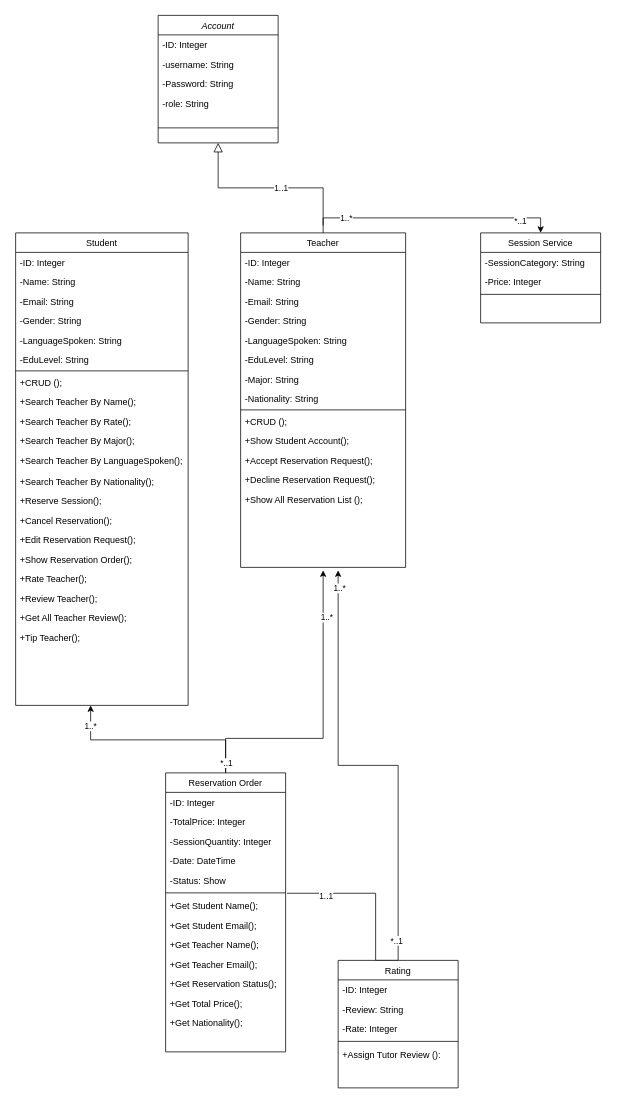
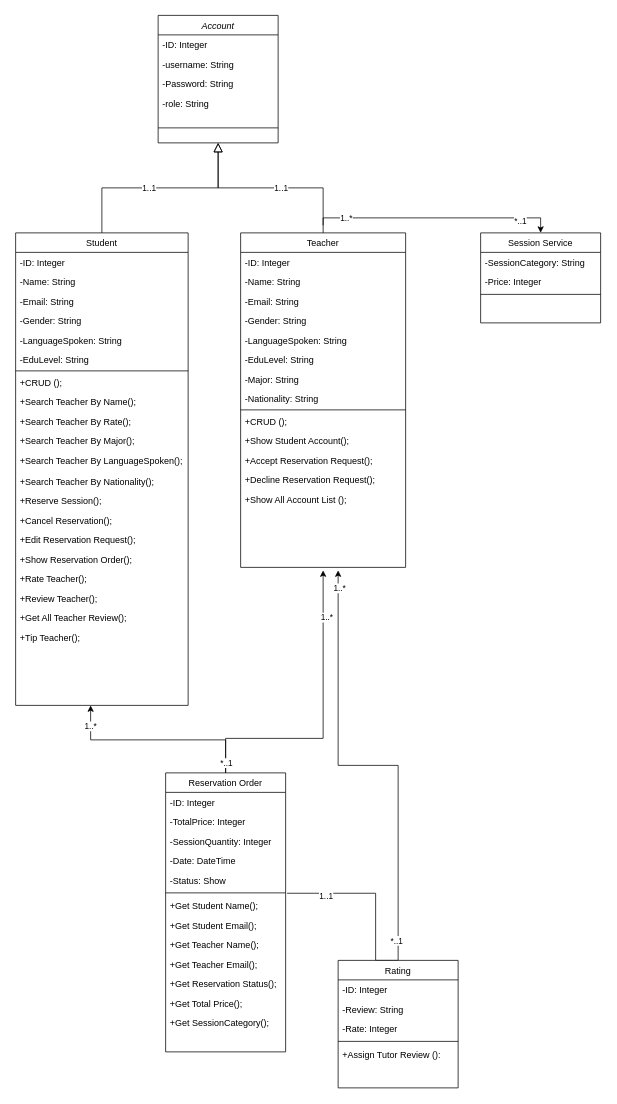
none -> (136, 188)
(310, 500) -> (301, 500)
(212, 1023) -> (224, 1023)
